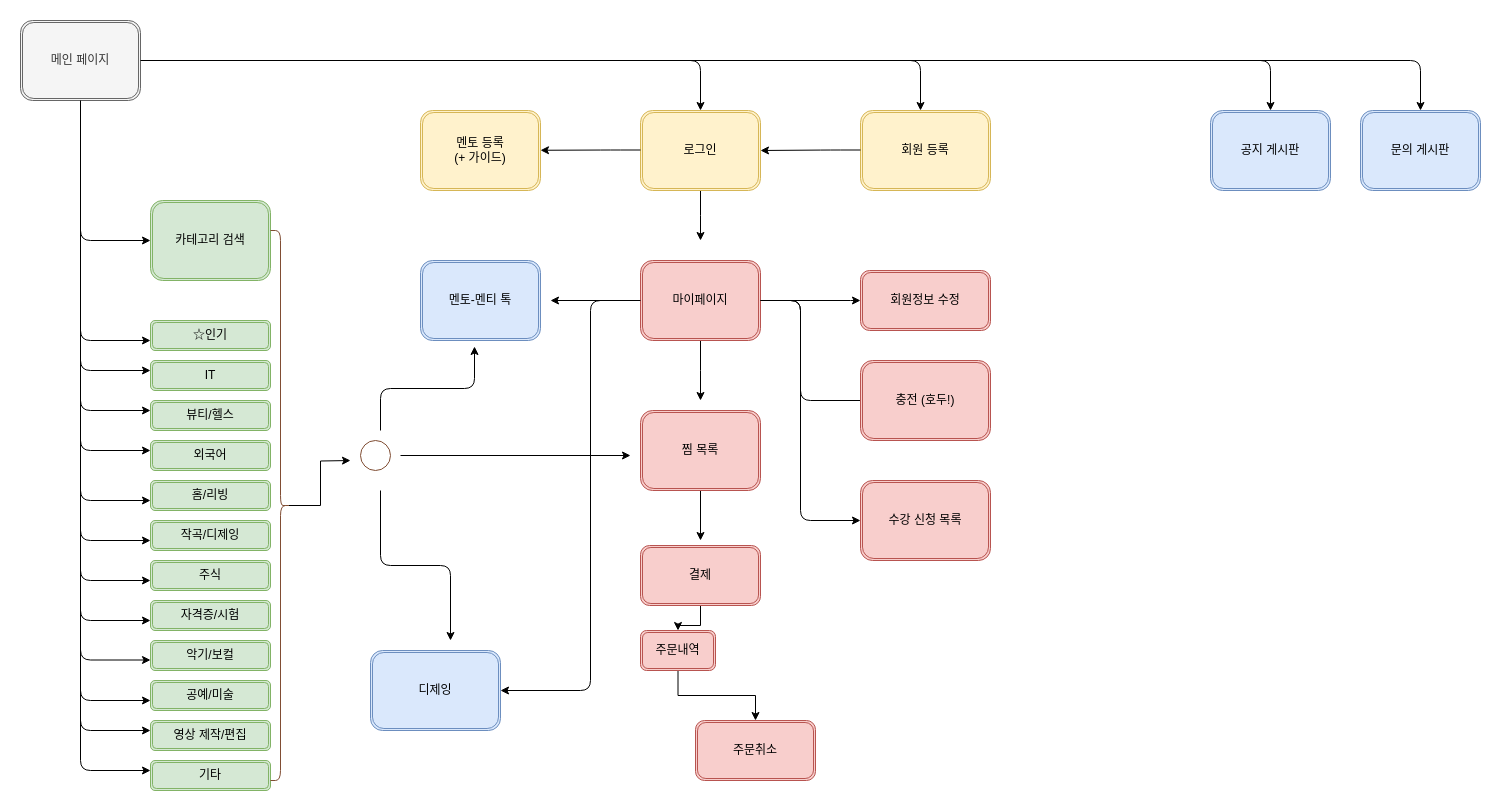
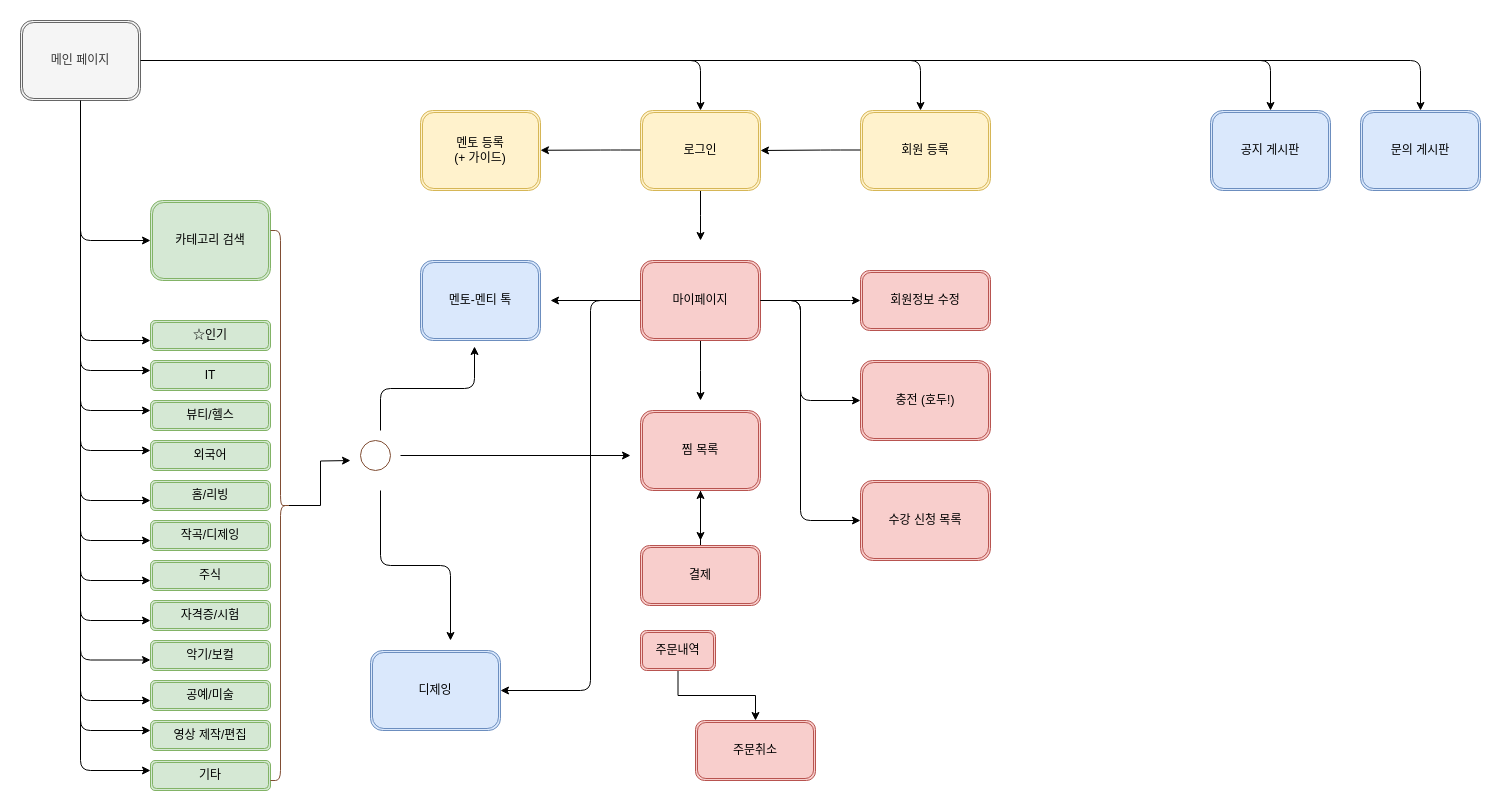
(855, 401) -> (852, 401)
(699, 626) -> (701, 542)
